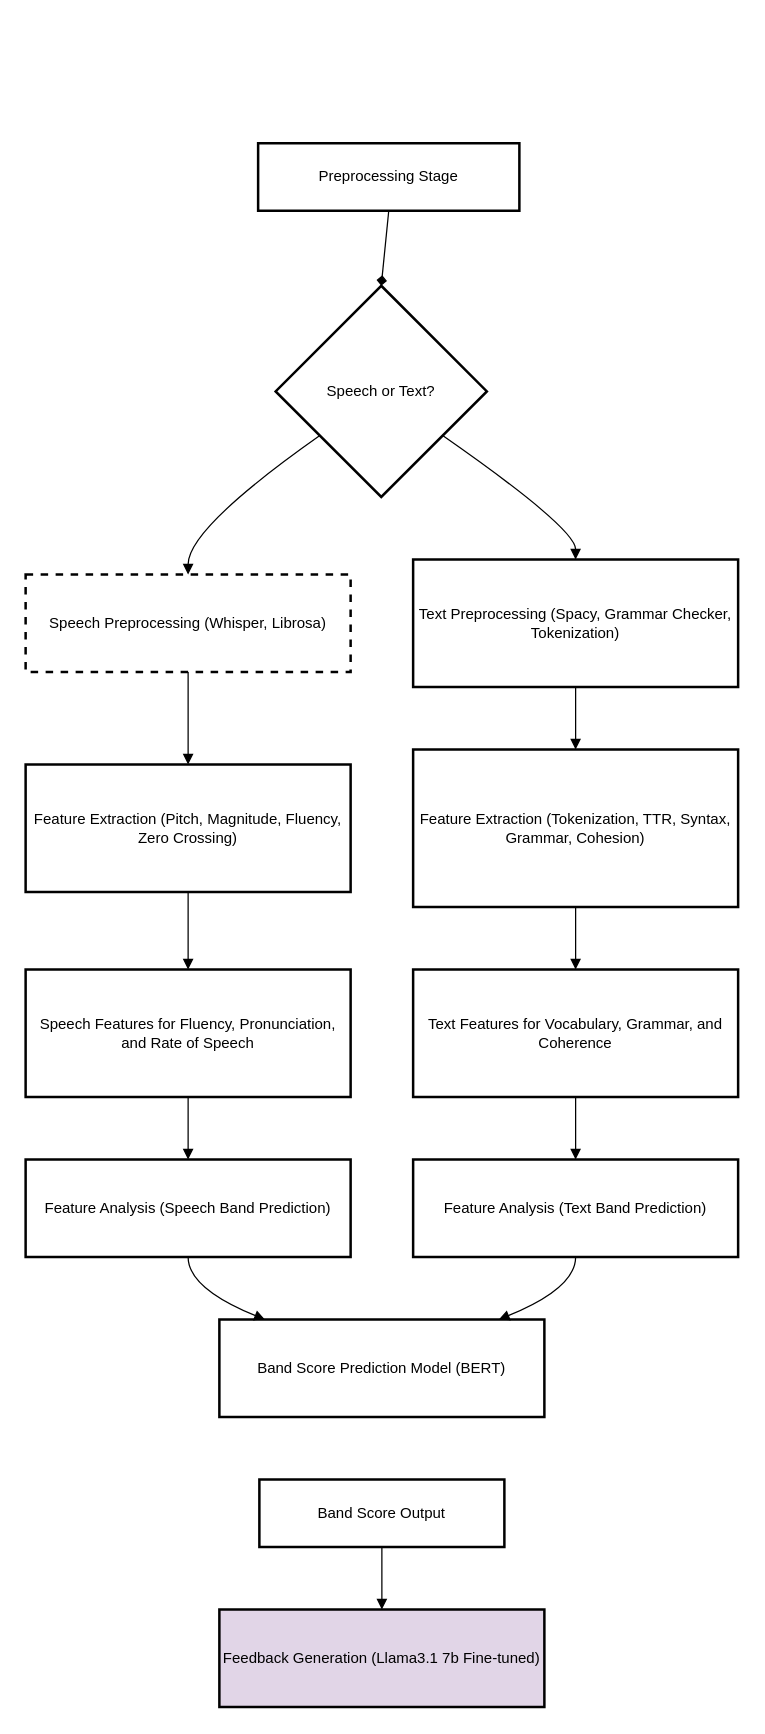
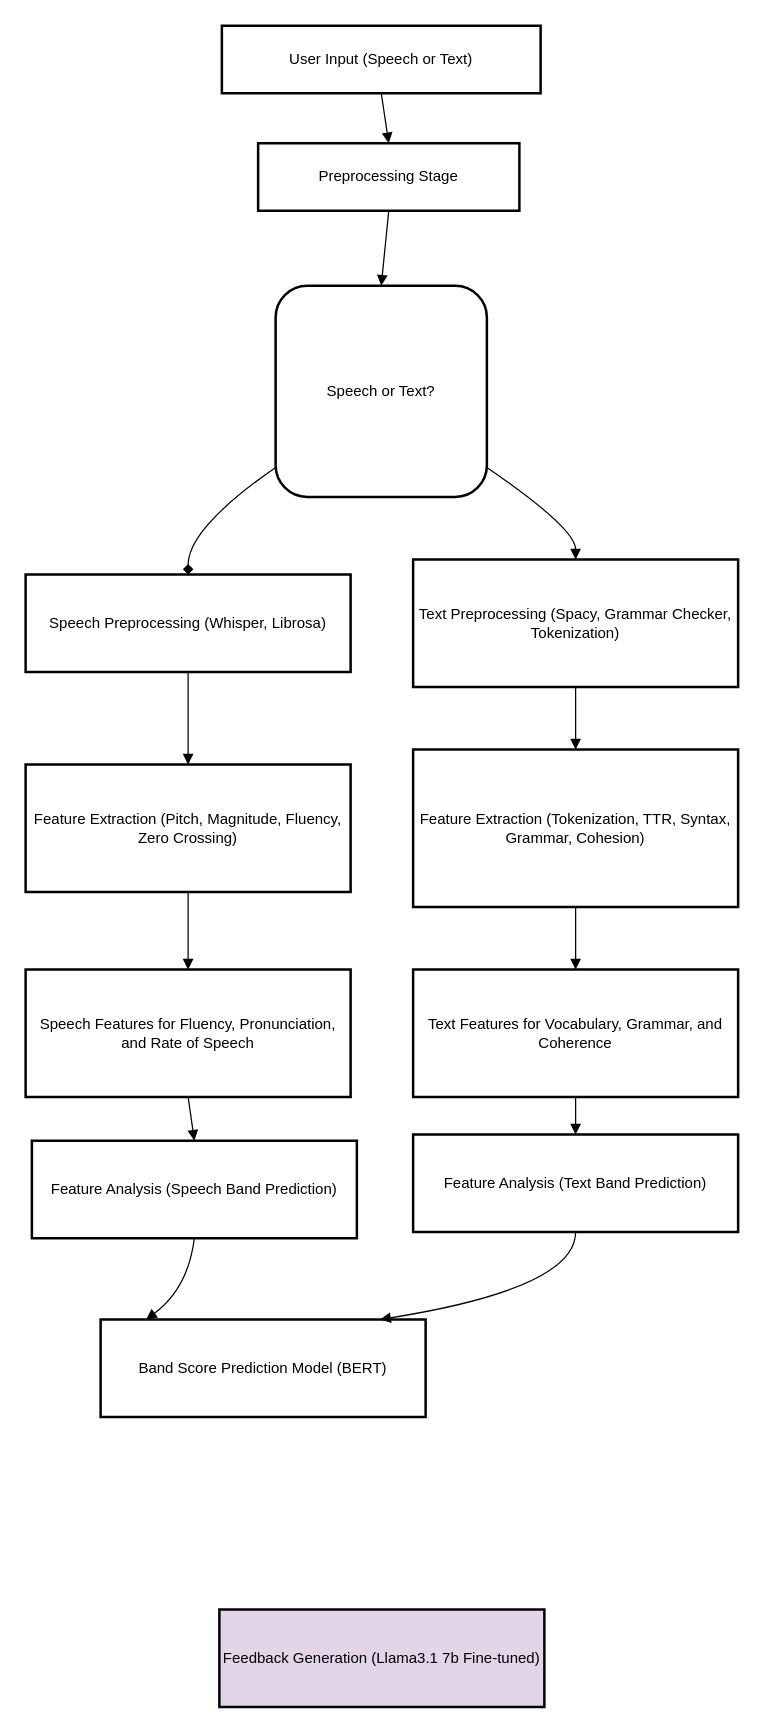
none -> (381, 59)
none -> (384, 113)
(382, 274) -> (382, 274)
(381, 391) -> (381, 391)
(246, 491) -> (224, 508)
(188, 623) -> (188, 623)
(188, 1208) -> (194, 1189)
(576, 1208) -> (576, 1183)
(382, 1368) -> (263, 1368)
(382, 1513) -> none
(382, 1574) -> none
